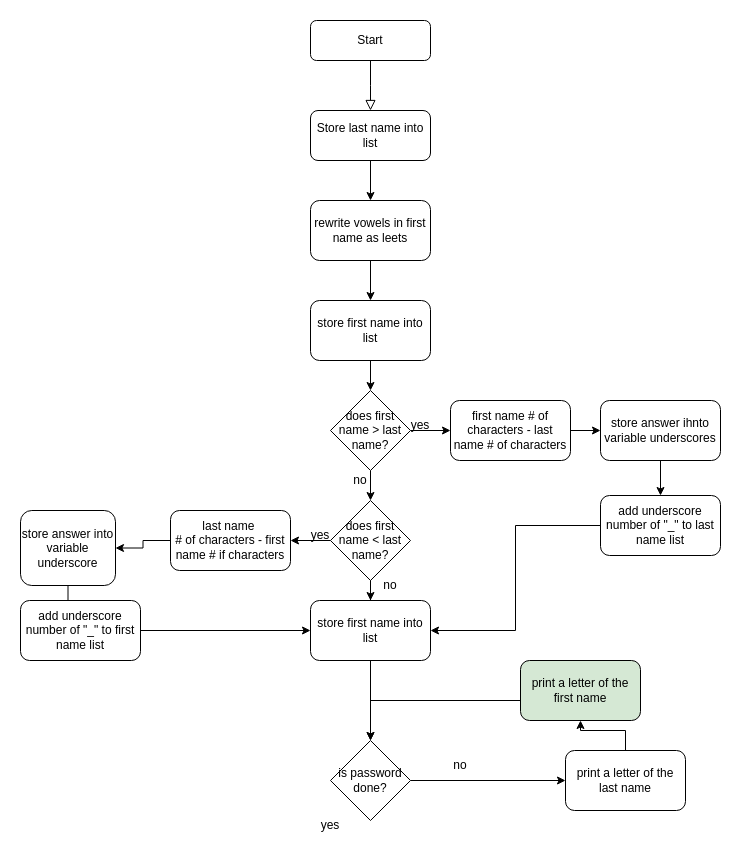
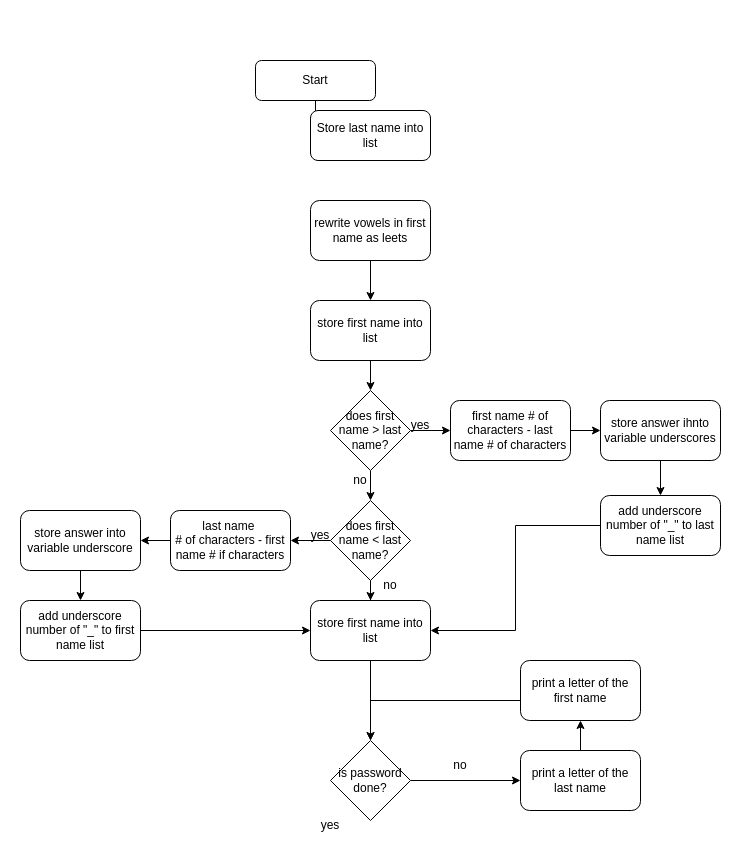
(371, 41) -> (316, 81)
(371, 177) -> none
(68, 548) -> (81, 541)
(581, 691) -> (581, 691)
(521, 701) -> (371, 735)
(626, 781) -> (581, 781)
